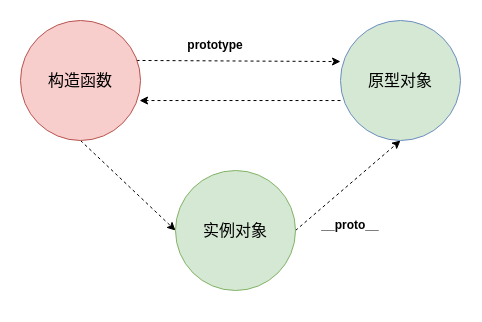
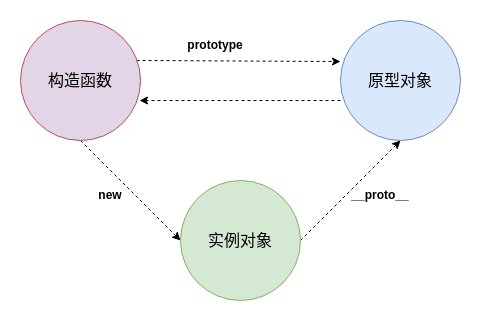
(81, 81) -> (81, 81)
(401, 81) -> (401, 81)
none -> (111, 196)
(351, 226) -> (381, 196)
(236, 231) -> (241, 241)
